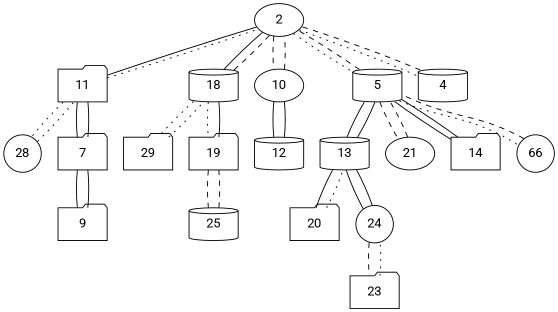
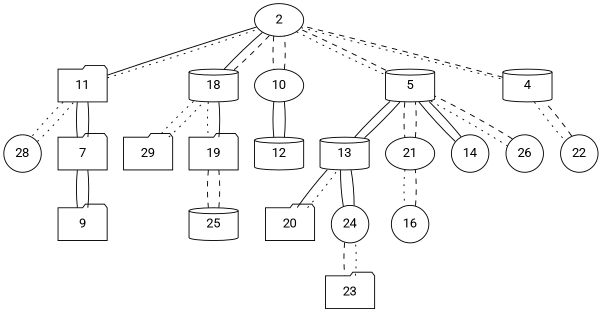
(476, 154) -> (470, 154)
(536, 154) -> (525, 154)
none -> (579, 154)
none -> (410, 224)
